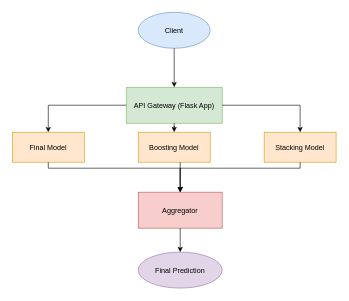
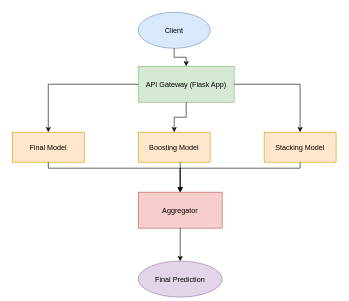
(174, 105) -> (186, 84)
(180, 270) -> (180, 279)
